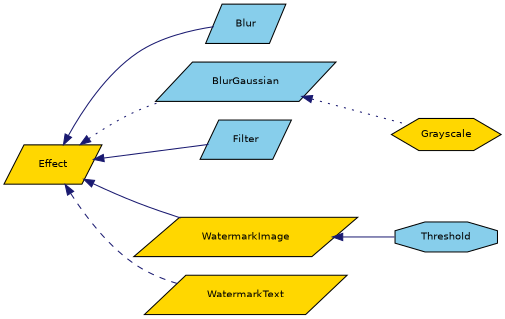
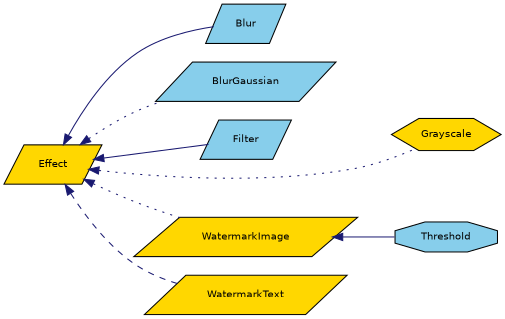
(360, 112) -> (259, 178)
(136, 202) -> (136, 202)
